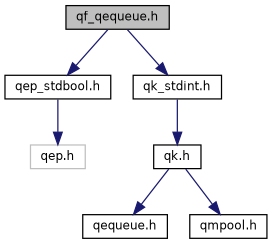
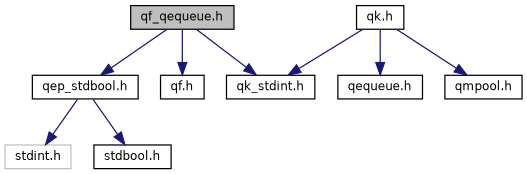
none -> (182, 87)
(177, 116) -> (331, 49)
(58, 157) -> (38, 157)
none -> (133, 157)
